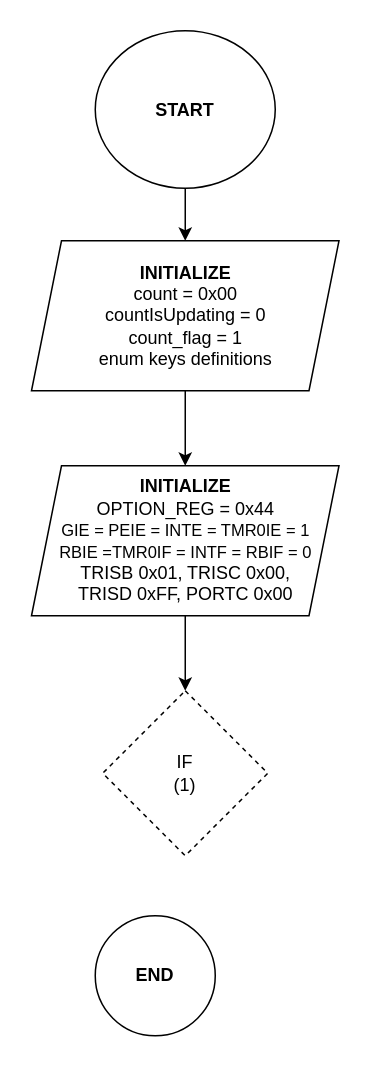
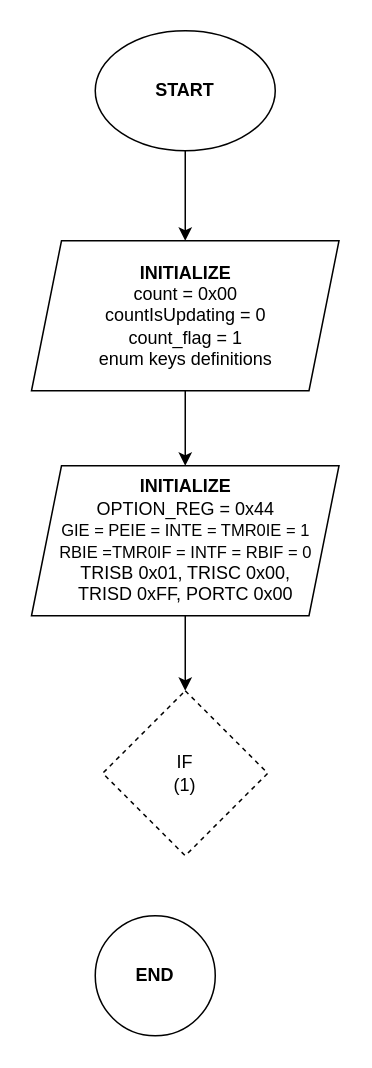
(185, 110) -> (185, 91)
